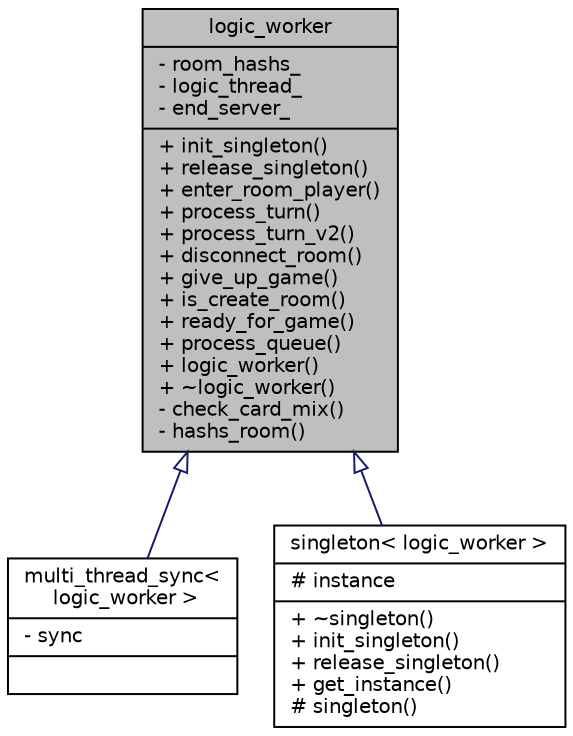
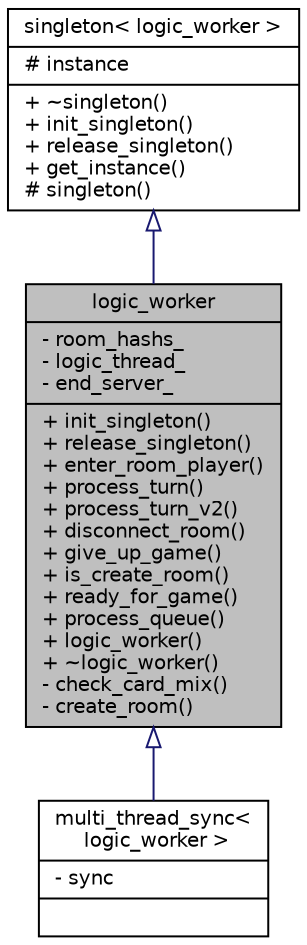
(232, 432) -> (118, 707)
(372, 498) -> (154, 257)
